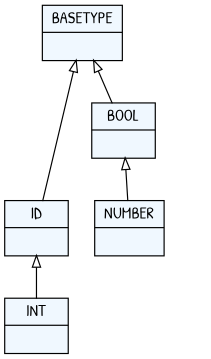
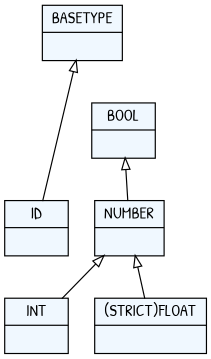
(105, 87) -> none
(36, 283) -> (79, 281)
none -> (151, 326)
